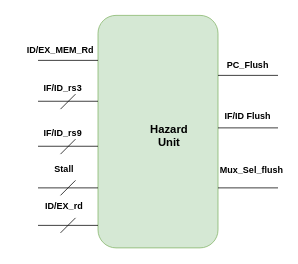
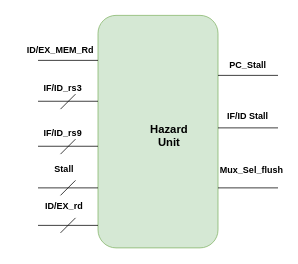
(248, 64) -> (248, 64)
(248, 117) -> (248, 117)
